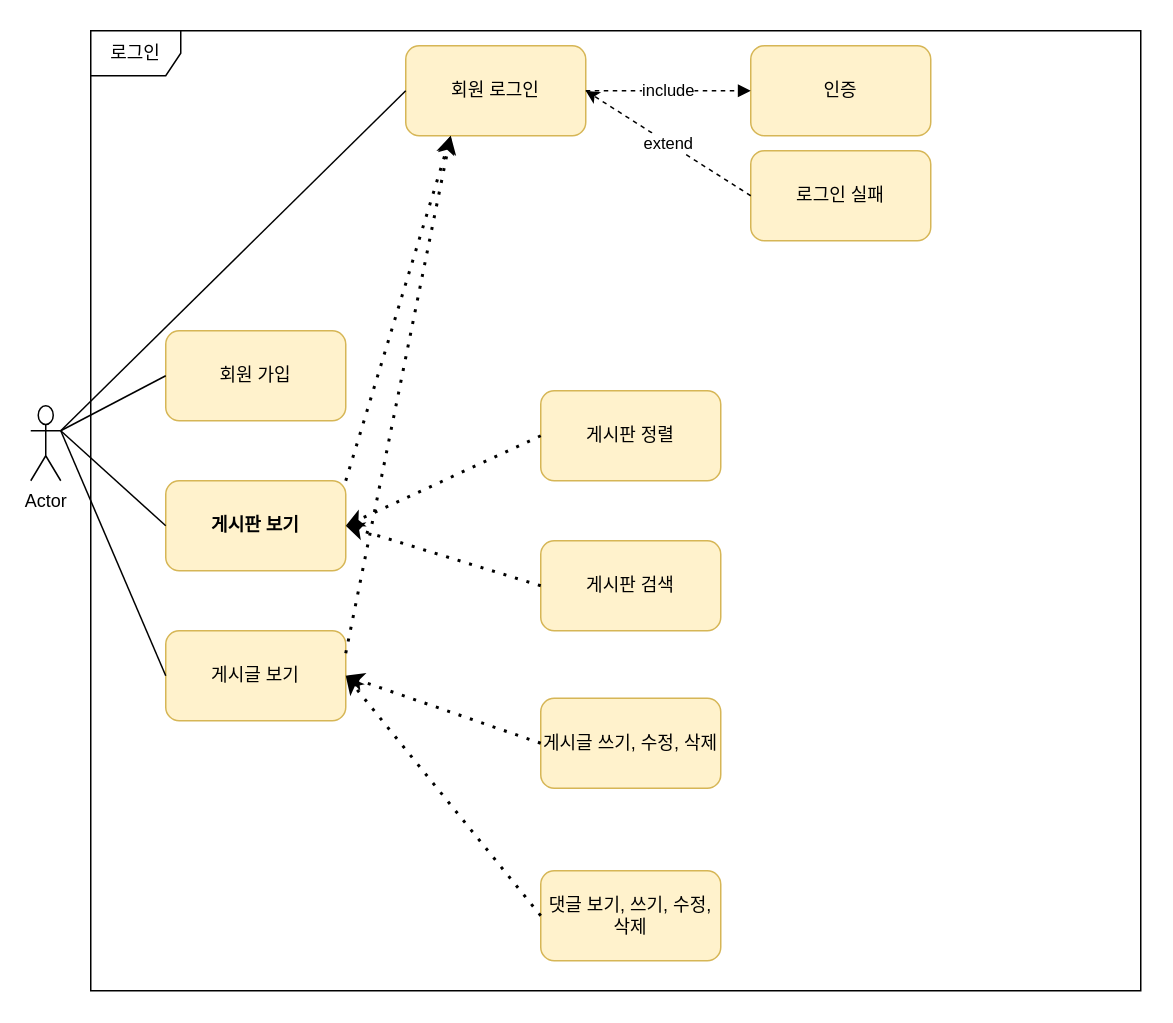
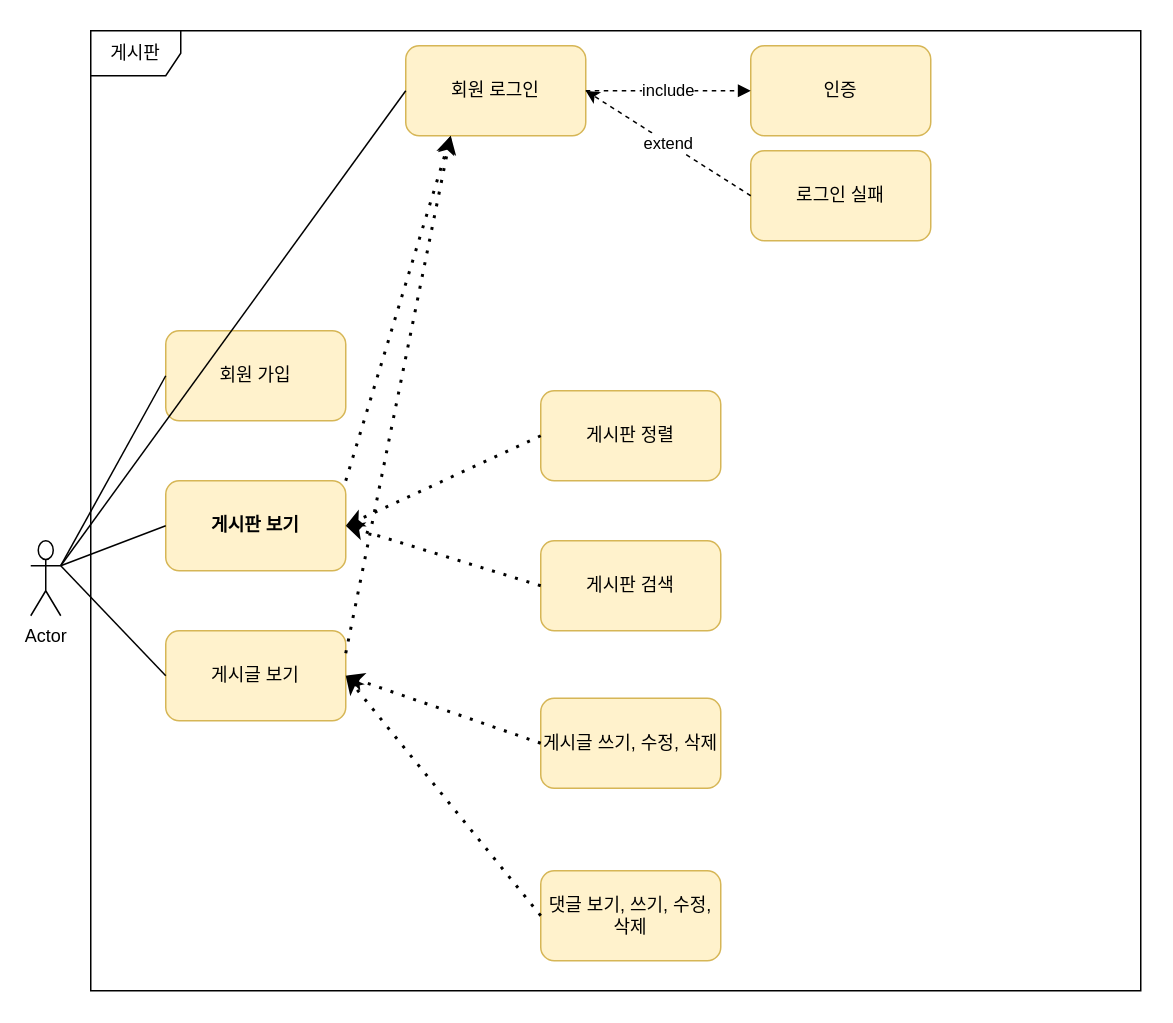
(136, 53) -> (136, 53)
(46, 443) -> (46, 578)
